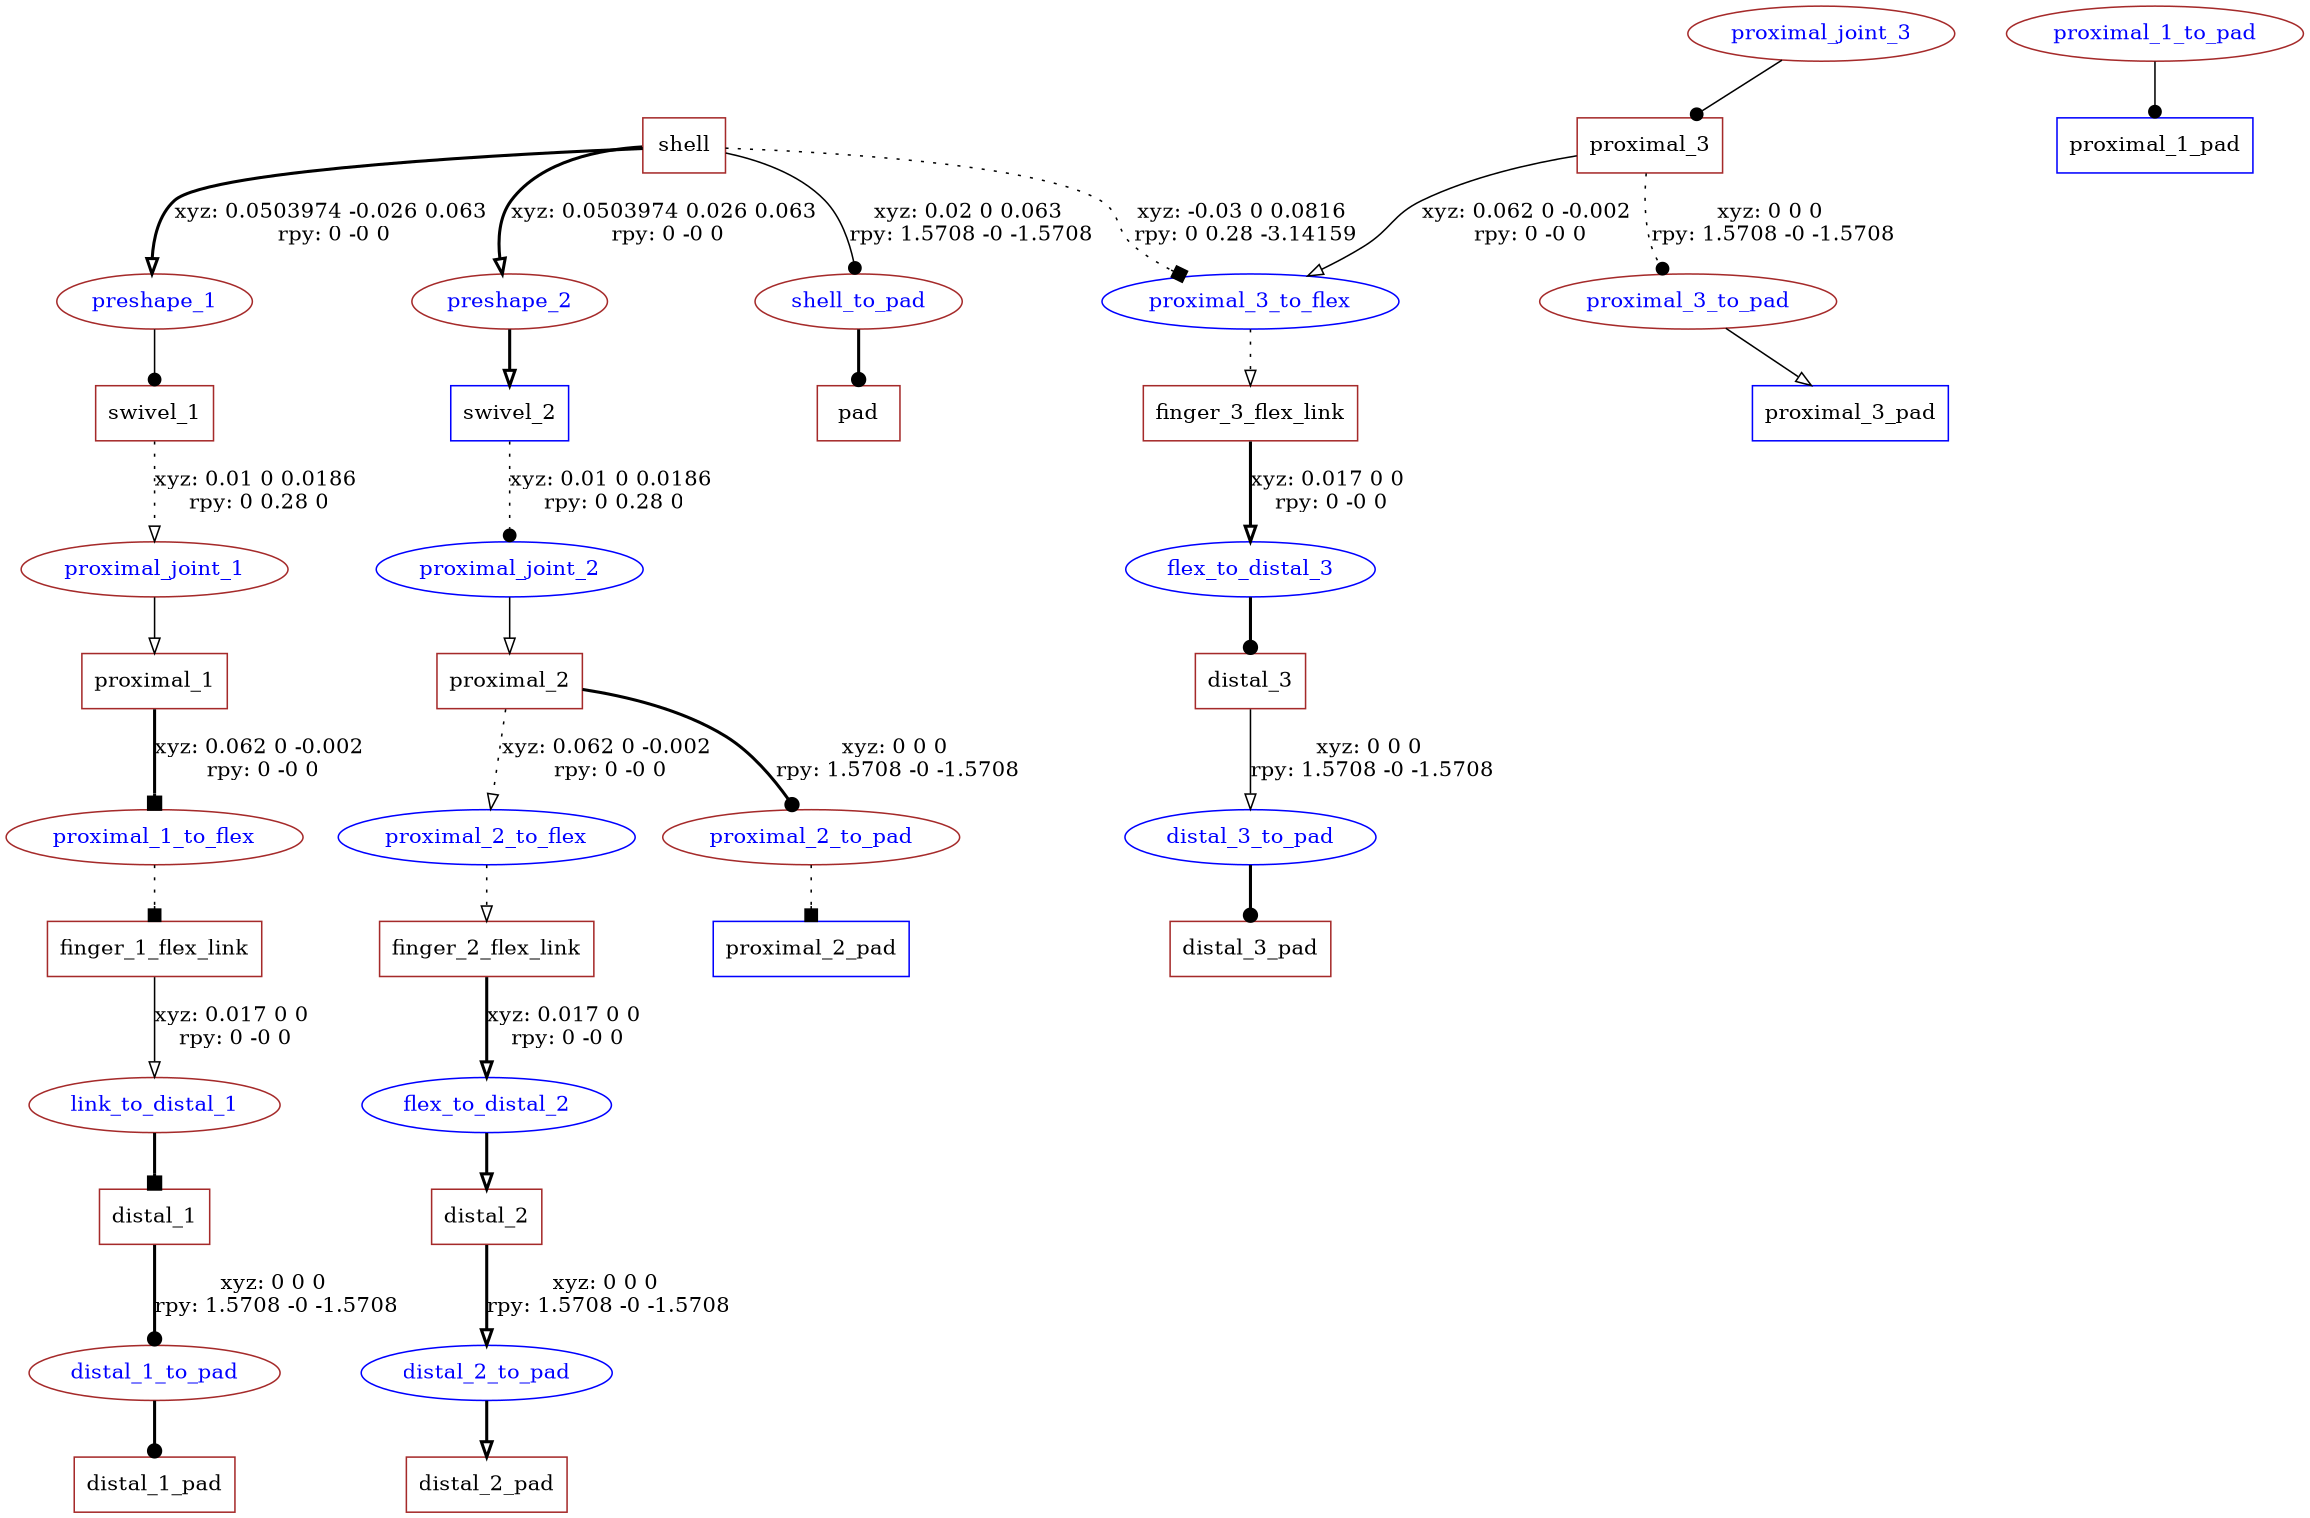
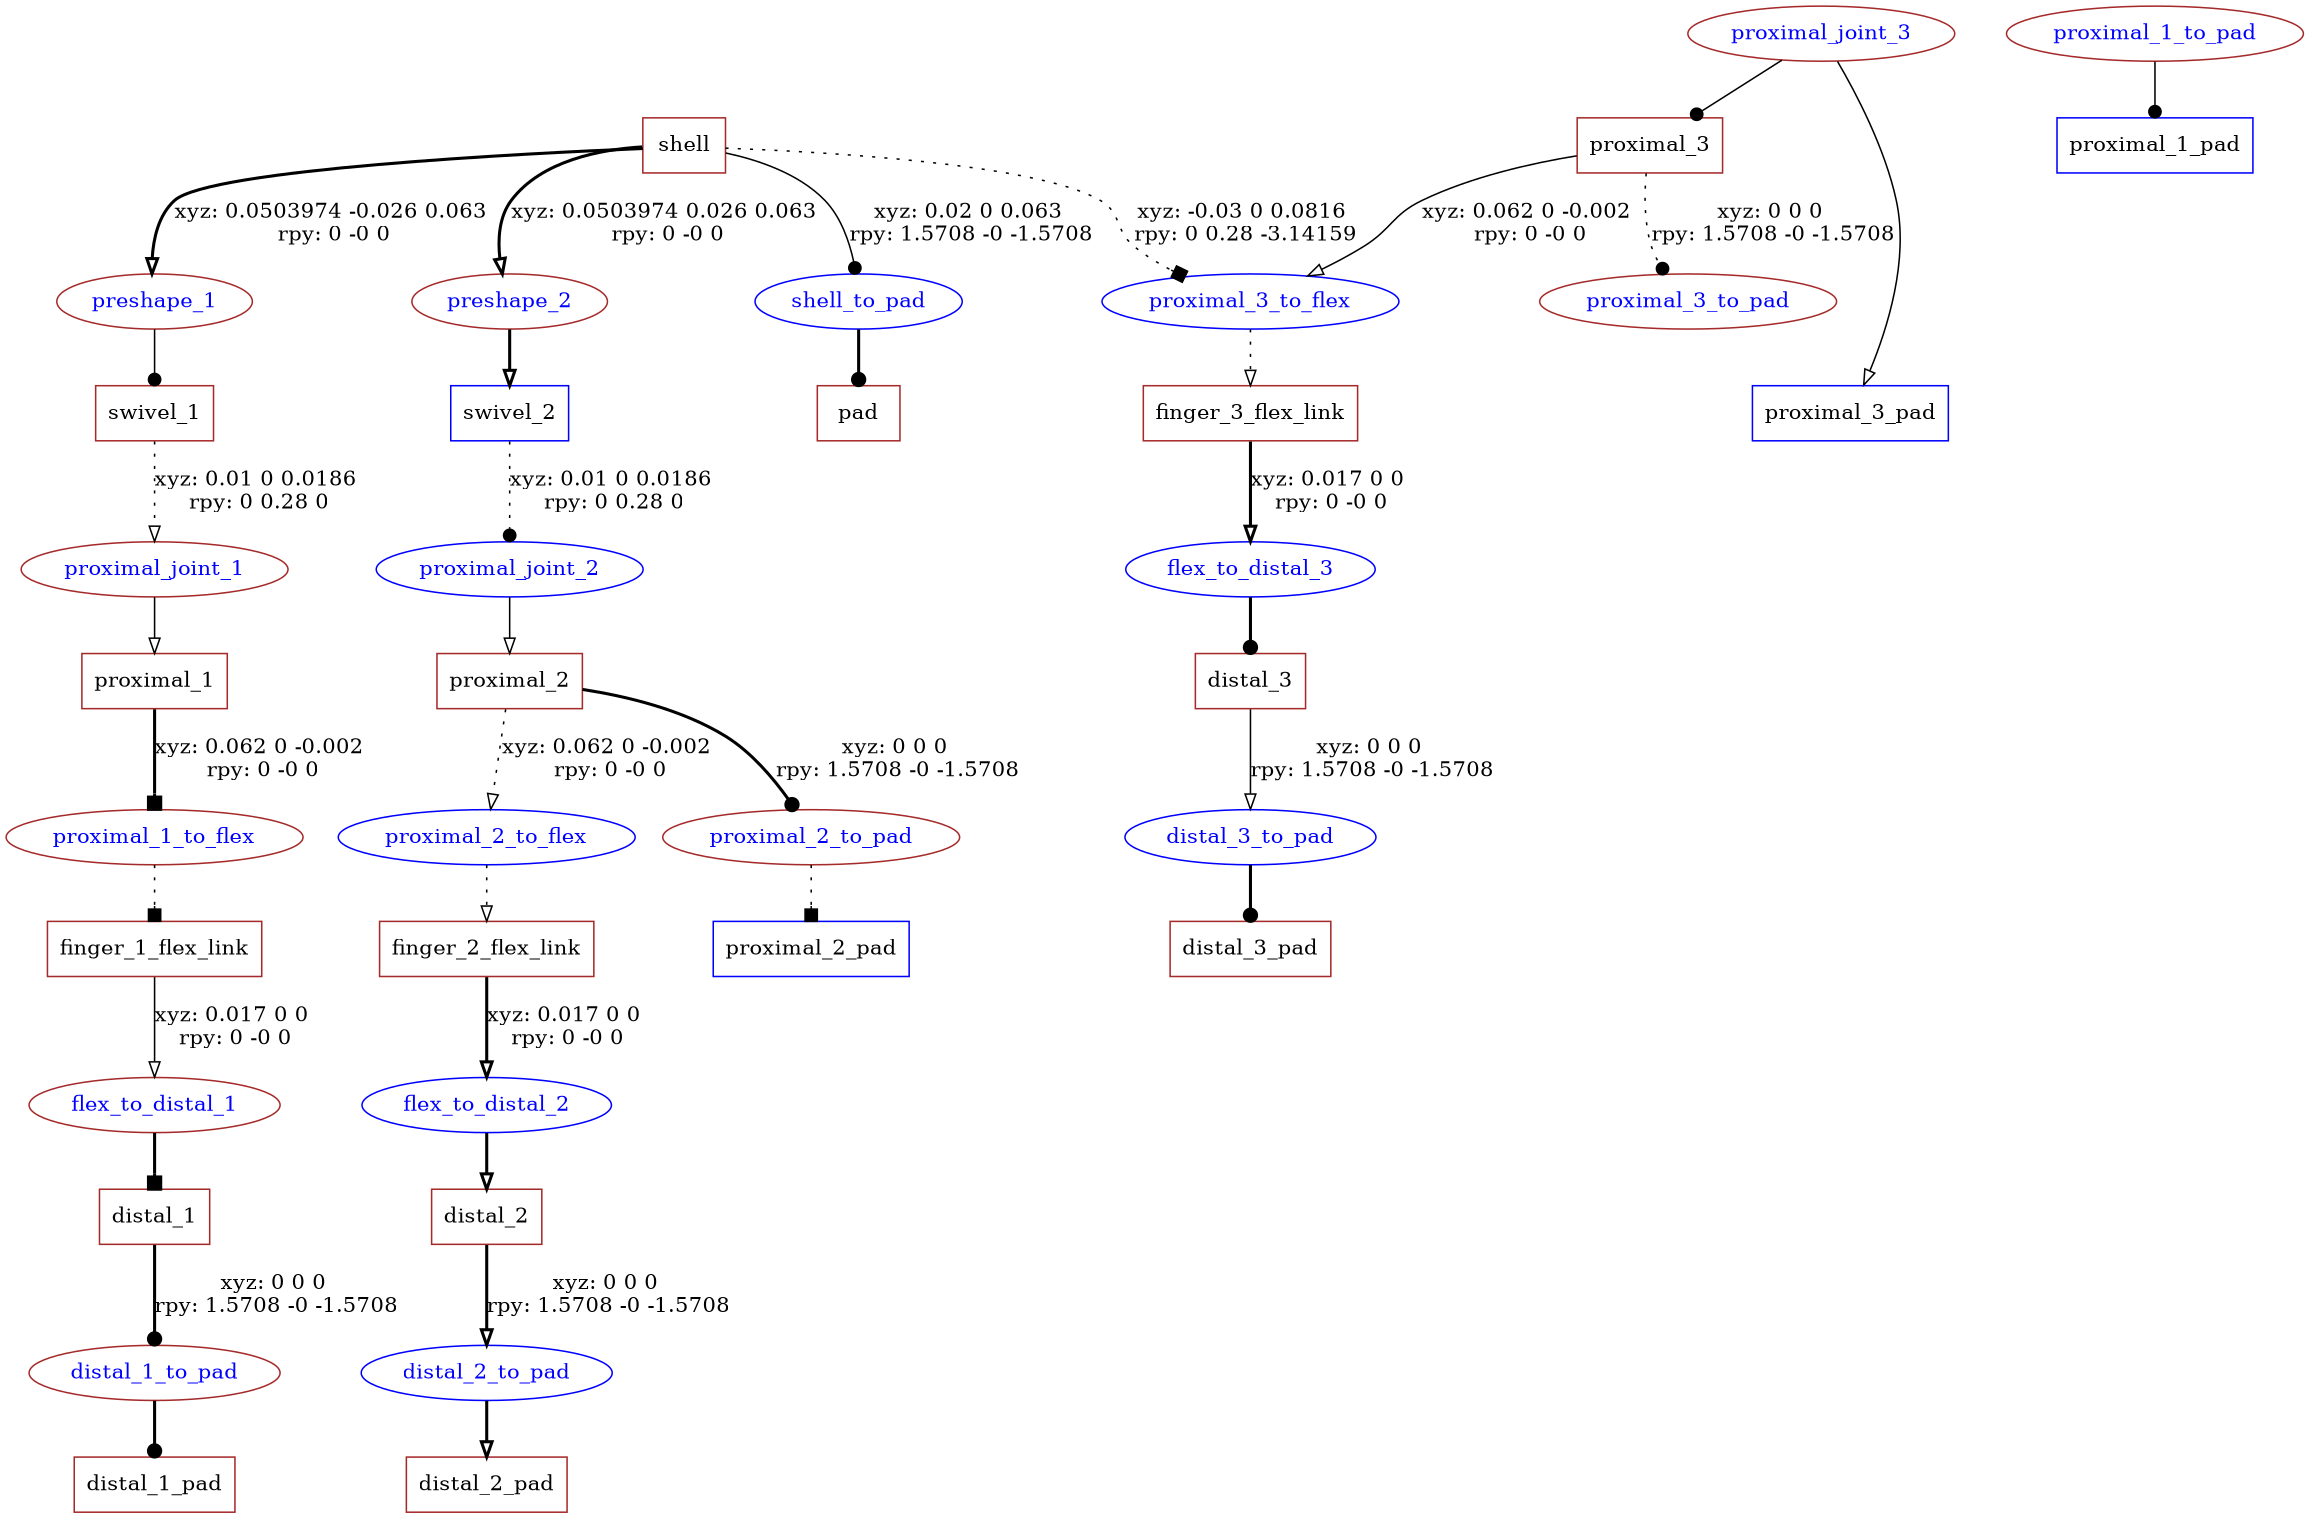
(859, 302) -> (859, 302)
(1762, 352) -> (1898, 212)
(155, 1105) -> (155, 1105)
